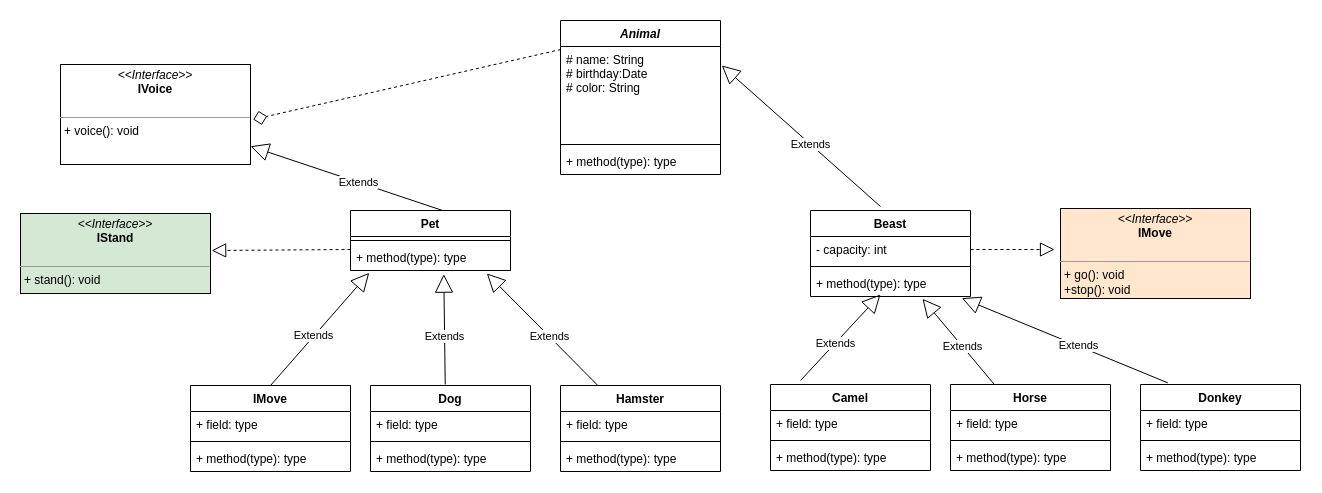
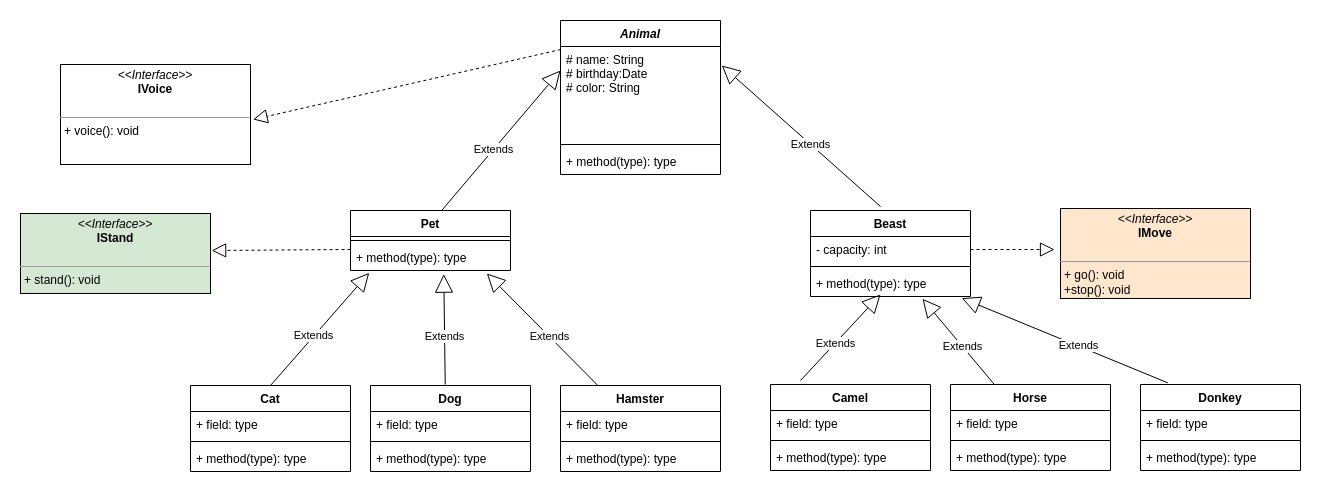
(268, 116) -> (268, 116)
(355, 181) -> (495, 148)
(270, 399) -> (270, 399)
